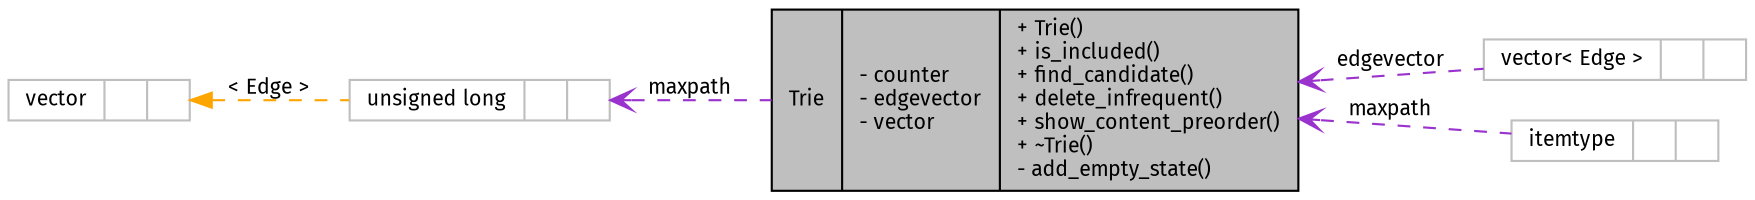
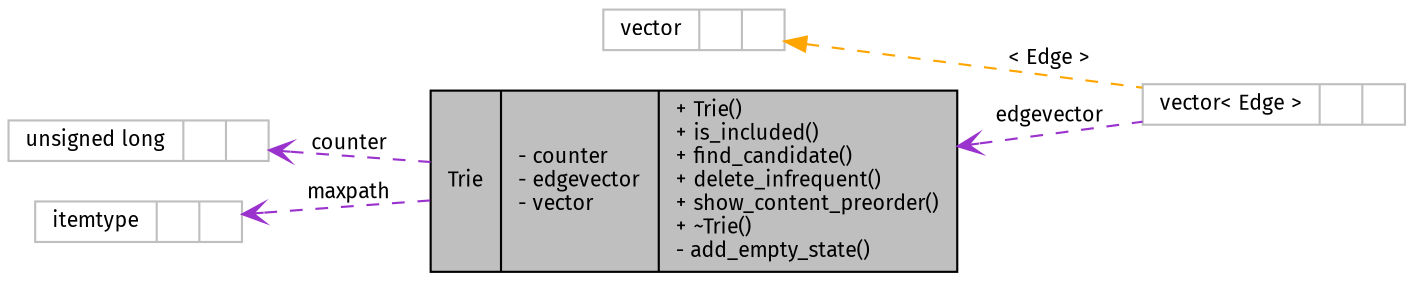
(691, 88) -> (350, 144)
(281, 100) -> (974, 66)
(1416, 127) -> (347, 207)
